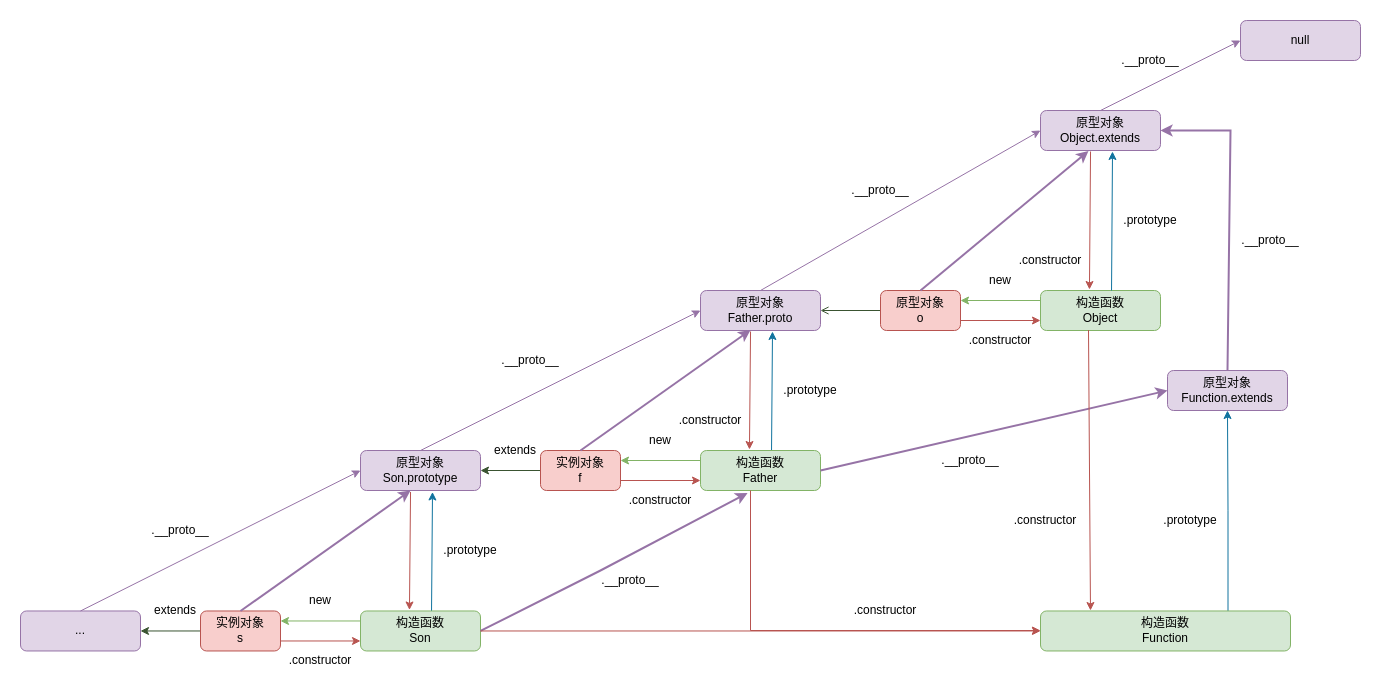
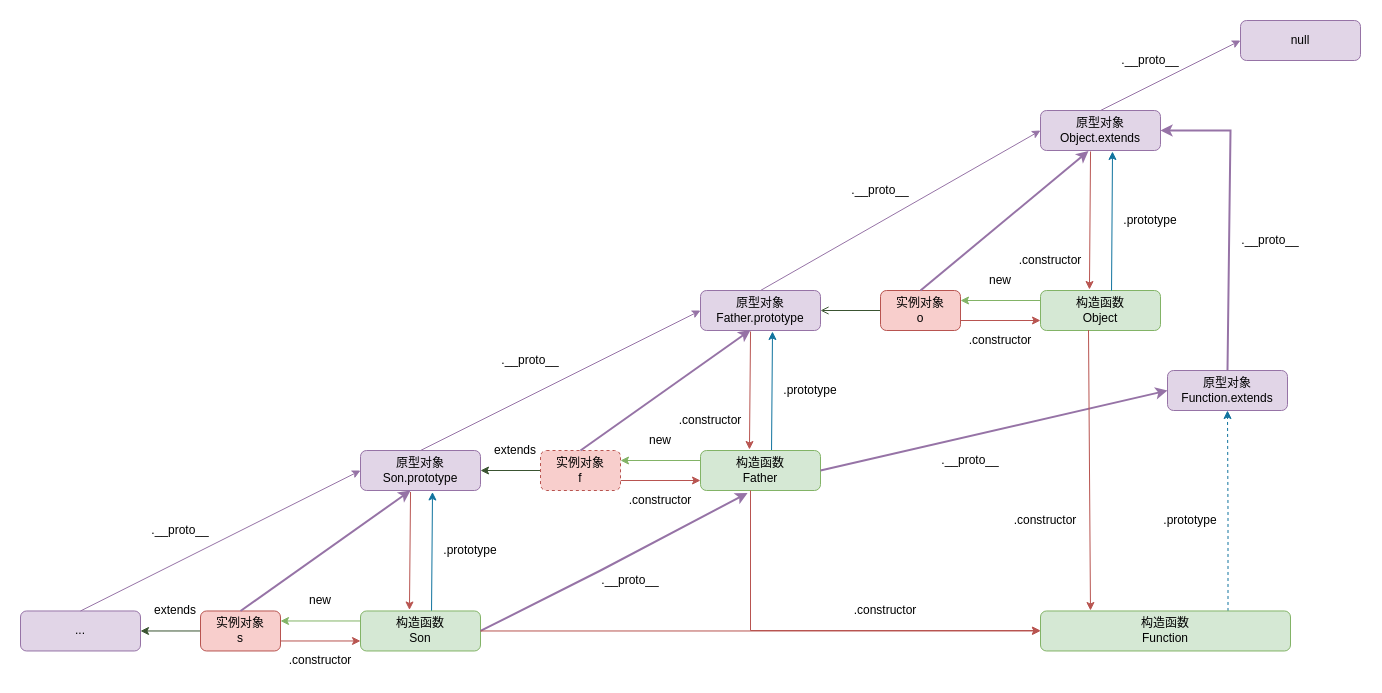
(761, 311) -> (761, 311)
(921, 311) -> (921, 311)
(581, 471) -> (581, 471)
(1228, 513) -> (1228, 513)
